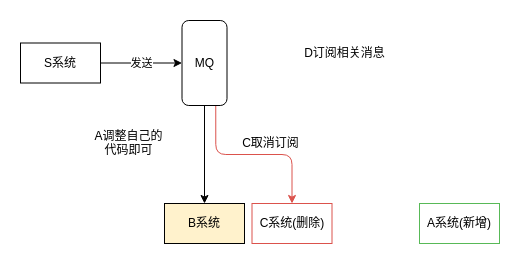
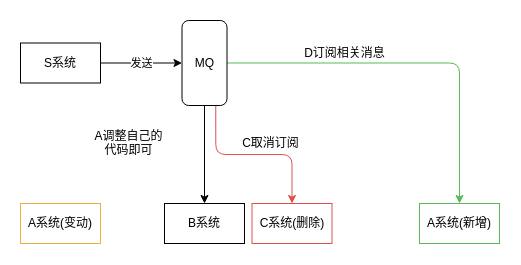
none -> (405, 63)
none -> (61, 224)
(205, 224) -> (205, 224)
